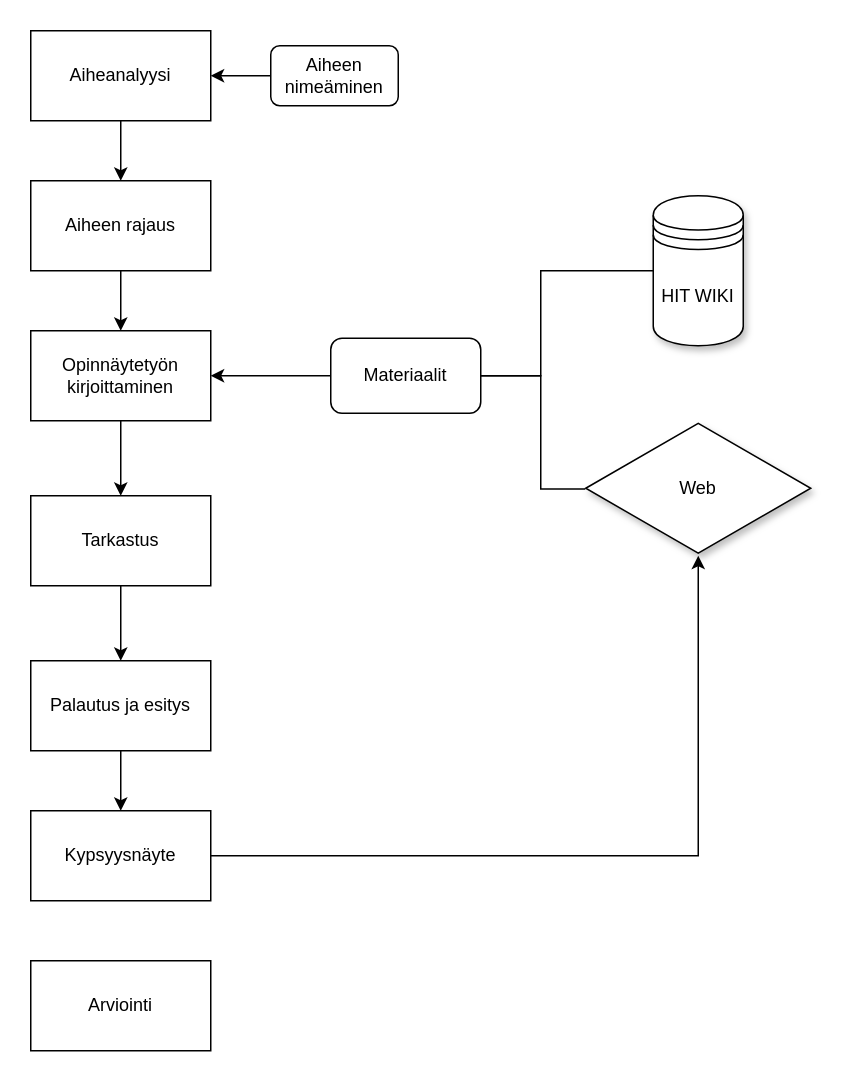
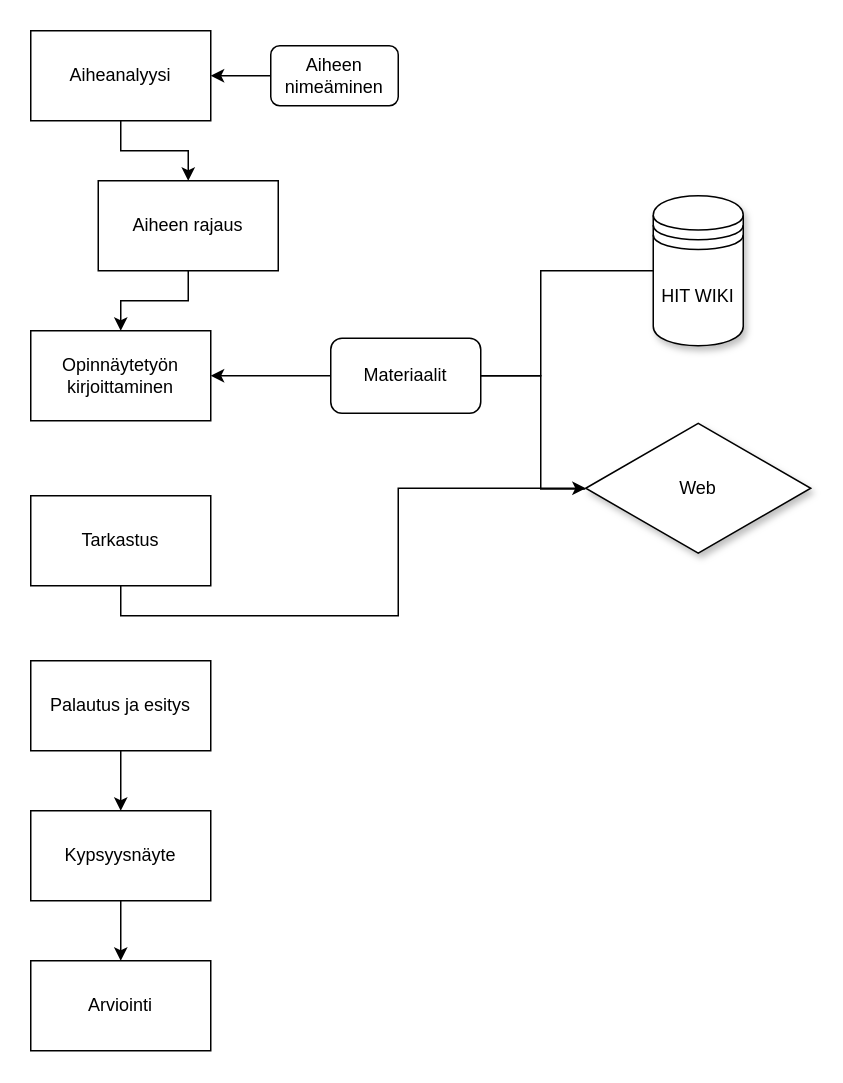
(121, 226) -> (188, 226)
(121, 453) -> none
(121, 632) -> (390, 616)
(599, 856) -> (121, 926)
